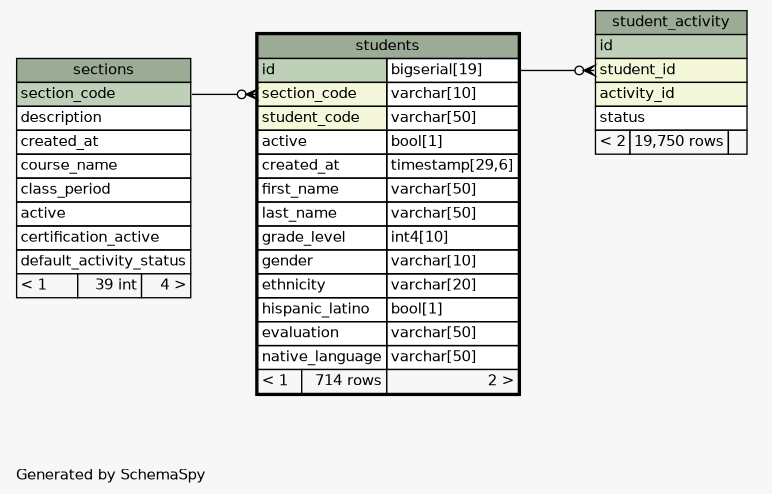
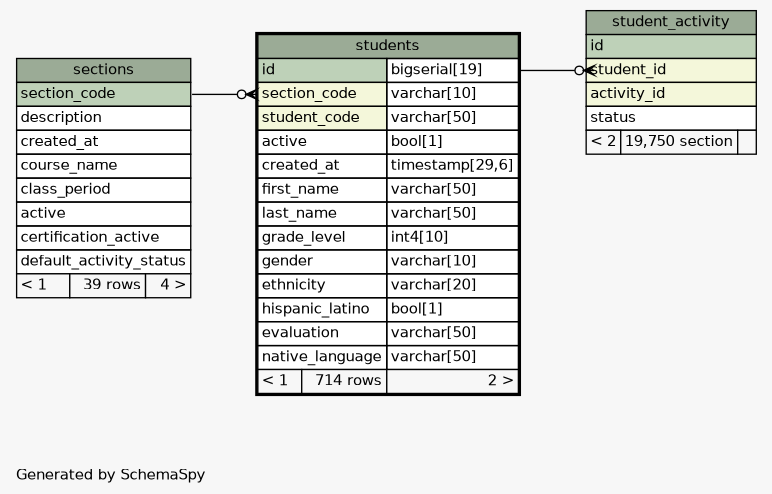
(679, 142) -> (679, 142)
(116, 285) -> (112, 285)
